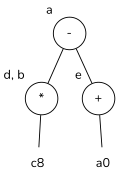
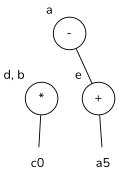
(56, 66) -> none
(38, 164) -> (38, 164)
(103, 164) -> (103, 164)
